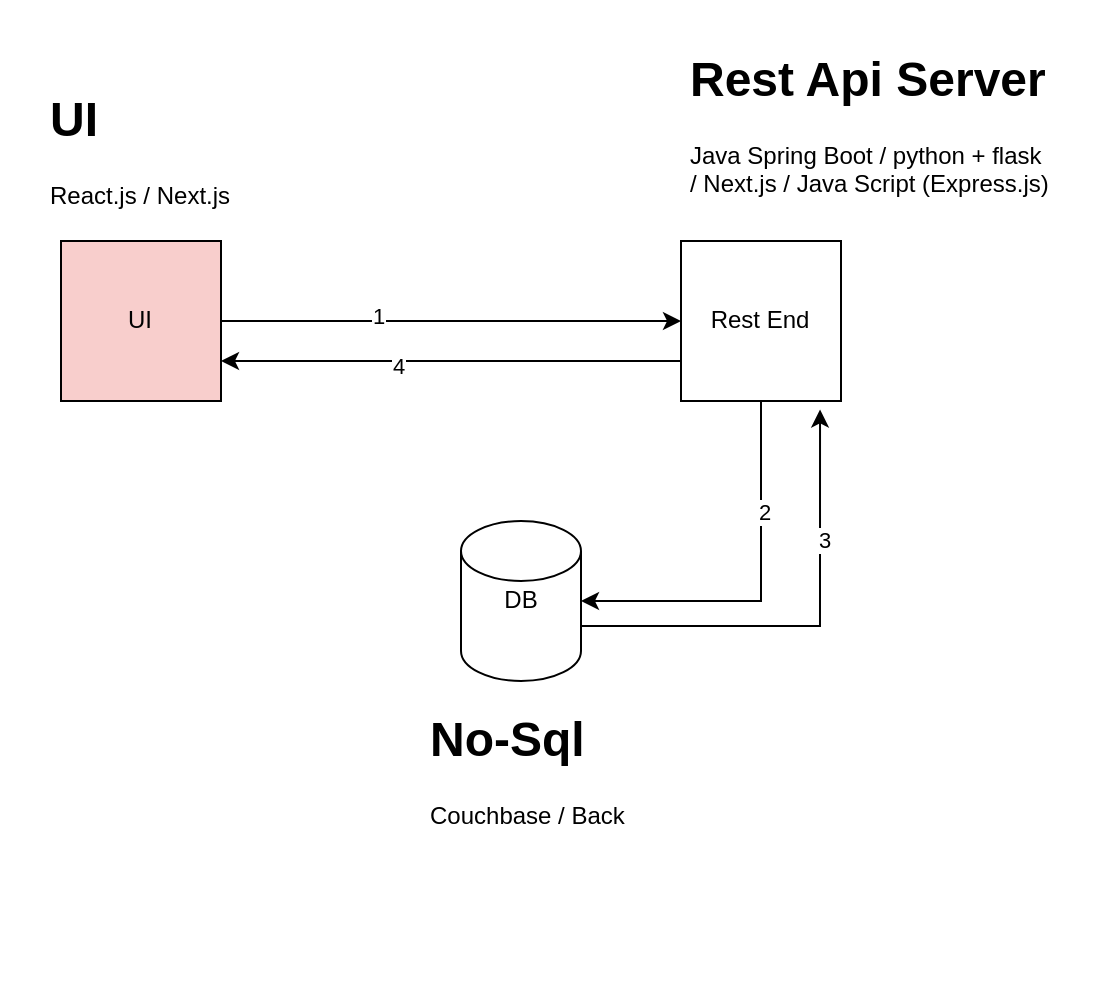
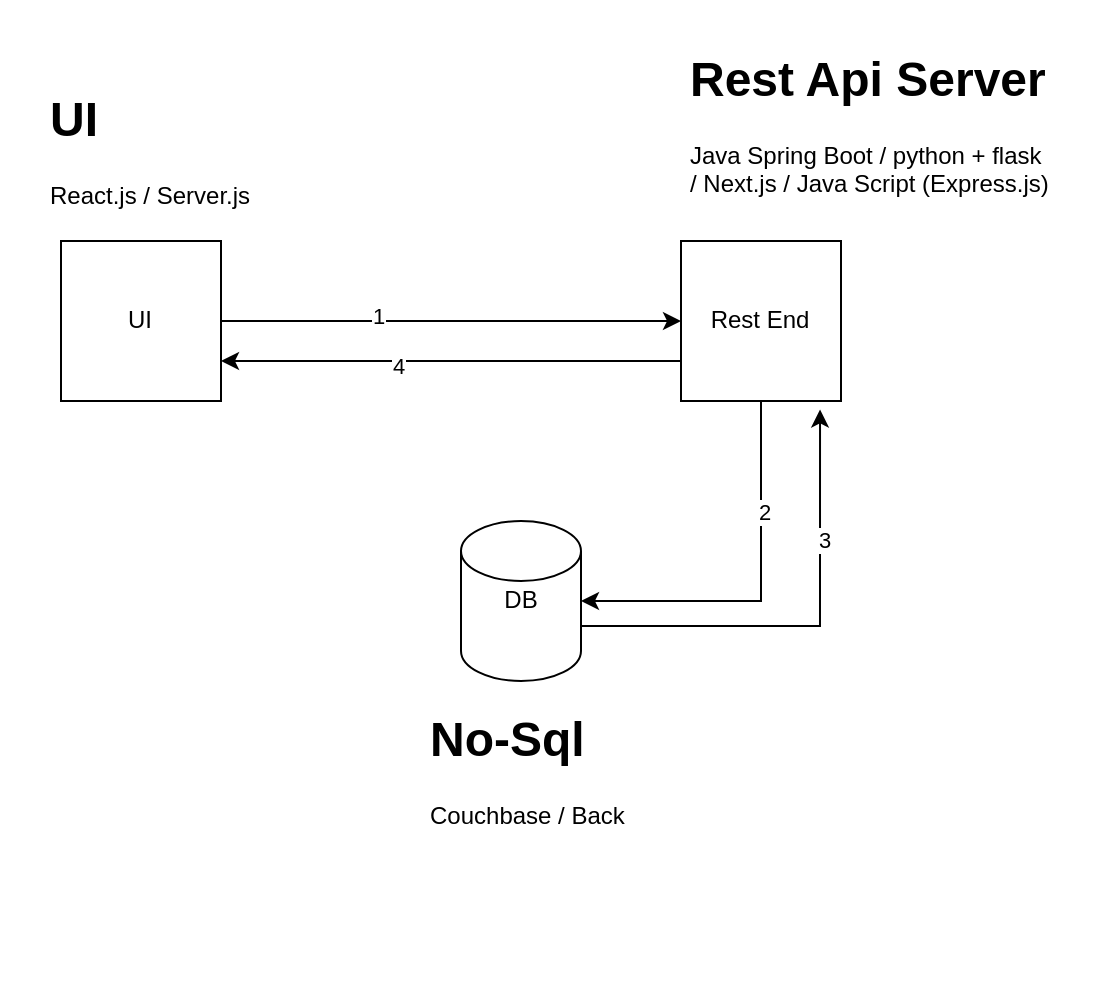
(159, 90) -> (173, 90)
(141, 321) -> (141, 321)
